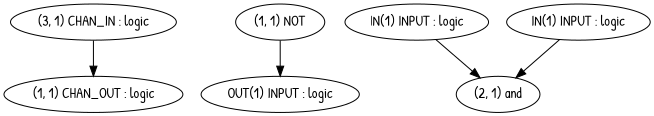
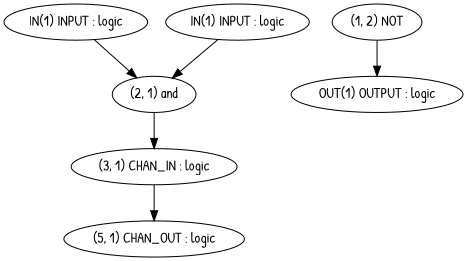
(280, 22) -> (377, 22)
(93, 94) -> (154, 239)
(280, 94) -> (377, 94)
none -> (154, 126)
